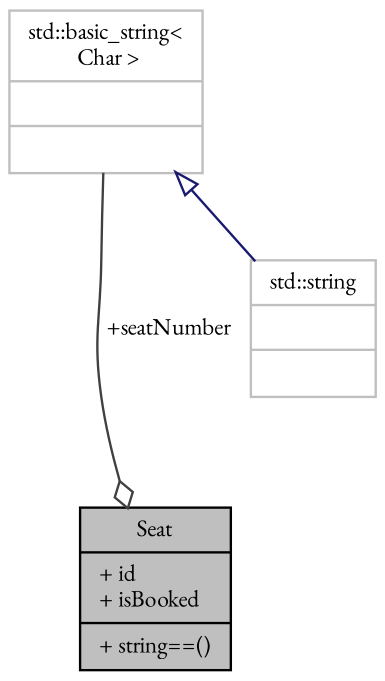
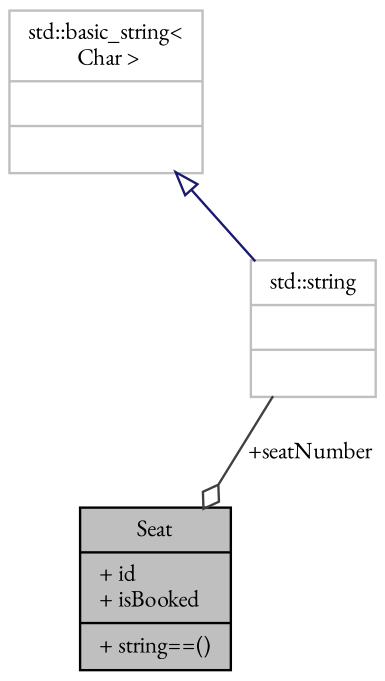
(98, 328) -> (246, 440)
